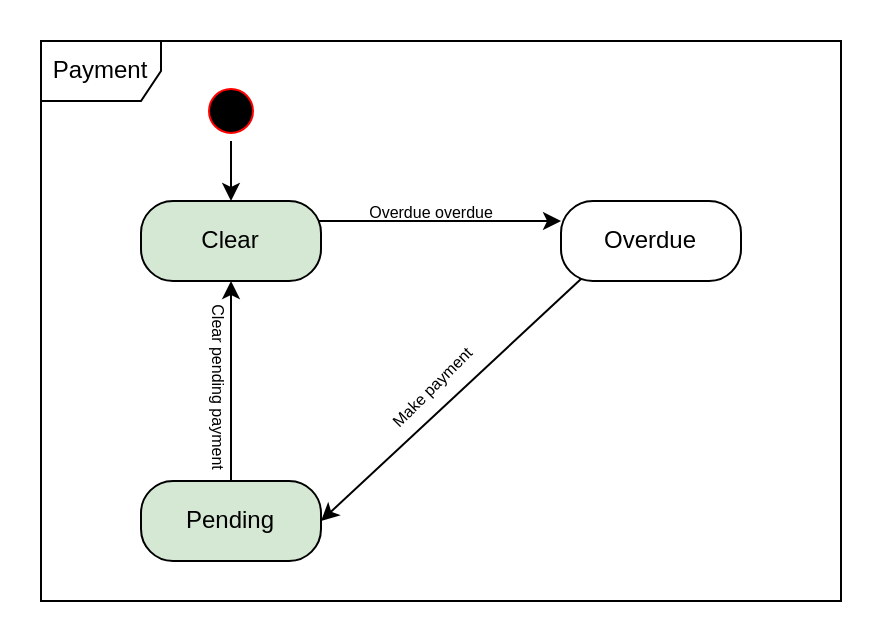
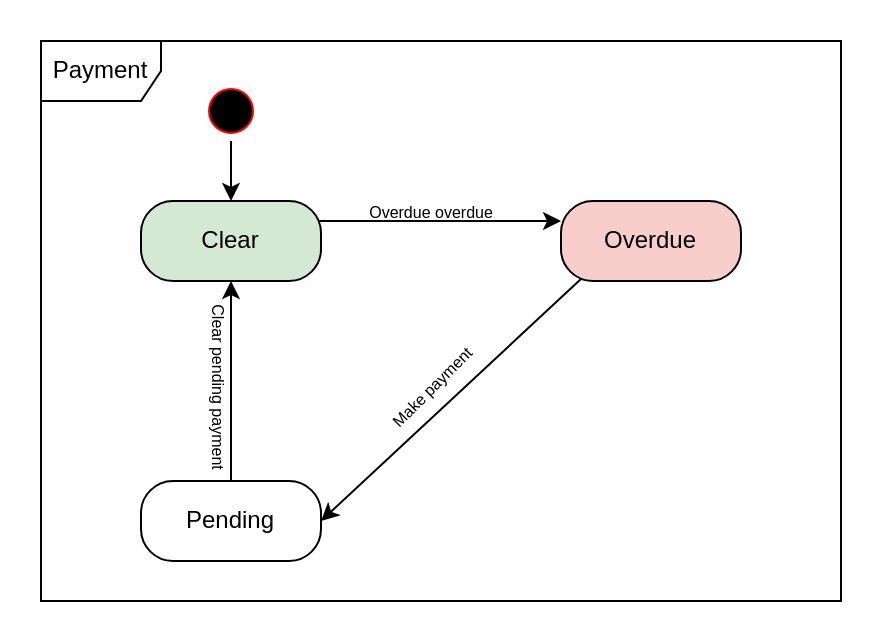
(651, 241) -> (651, 241)
(231, 521) -> (231, 521)
